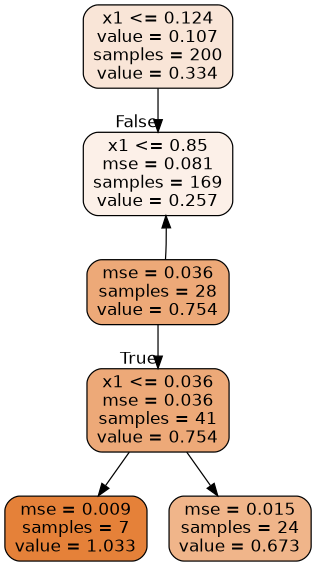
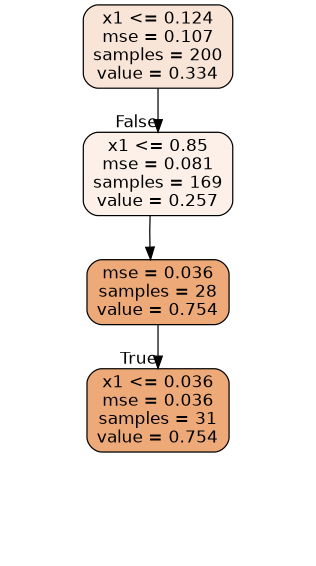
(158, 47) -> (158, 47)
(166, 244) -> (150, 231)
(158, 410) -> (158, 410)
(76, 529) -> none
(240, 529) -> none
